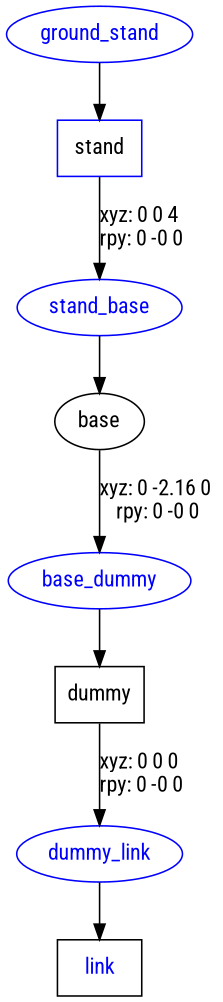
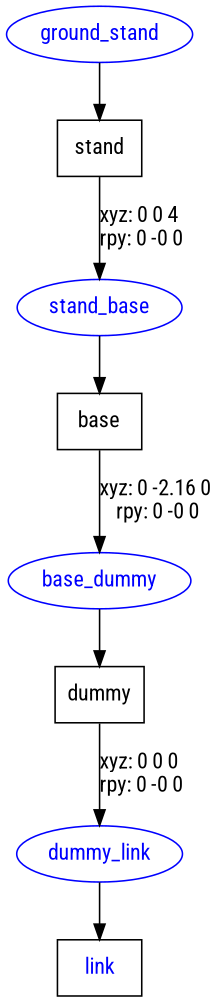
(100, 148) -> (100, 148)
(100, 422) -> (100, 422)
